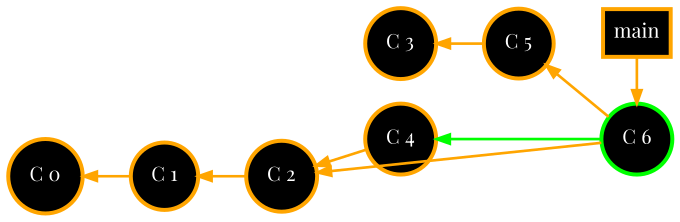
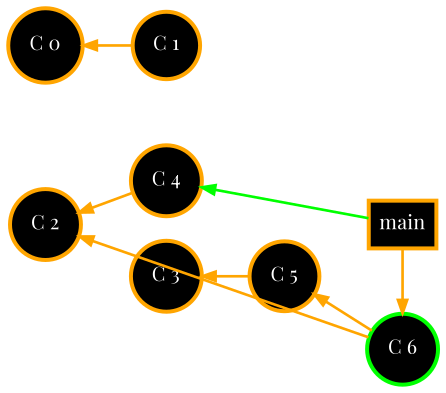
(525, 139) -> (292, 204)
(229, 176) -> none
